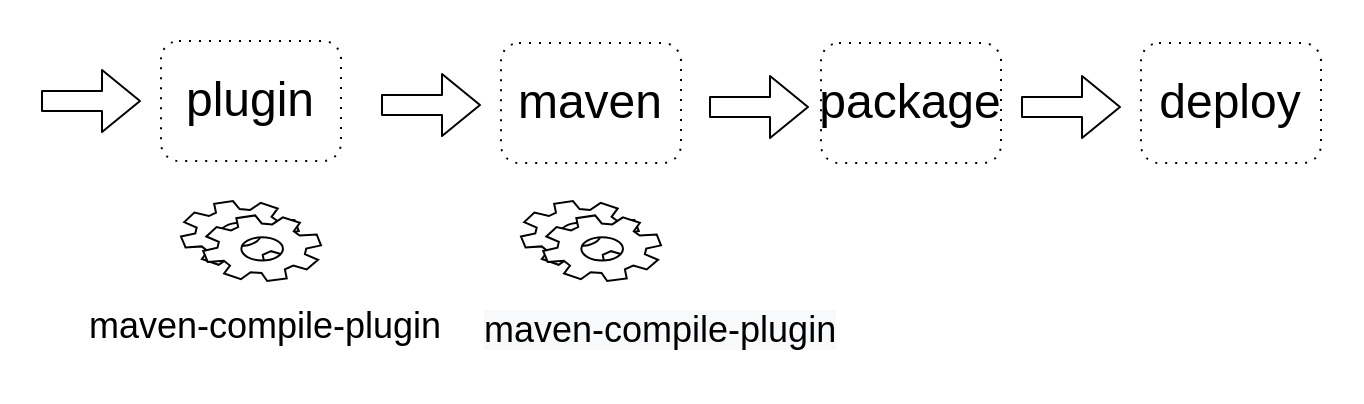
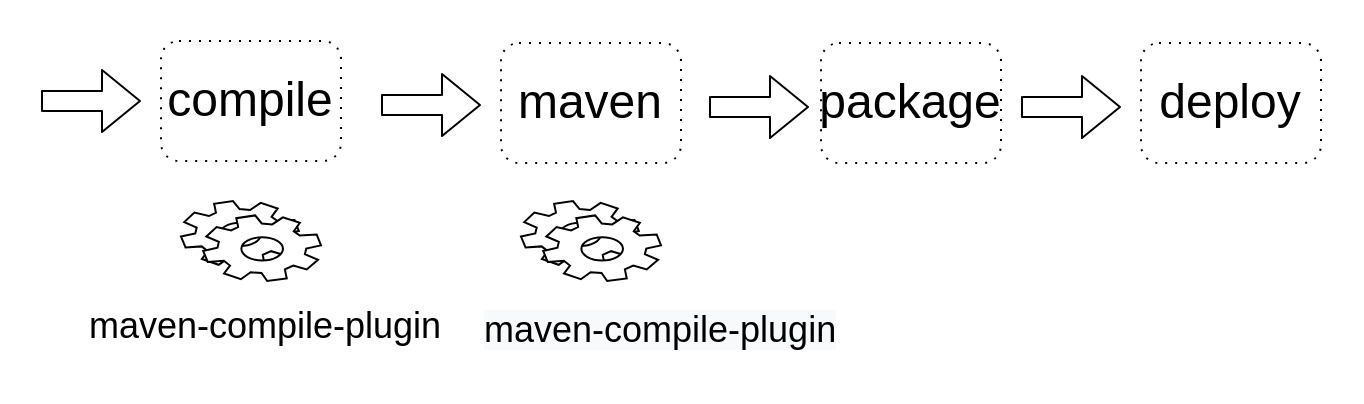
(251, 101) -> (251, 101)
